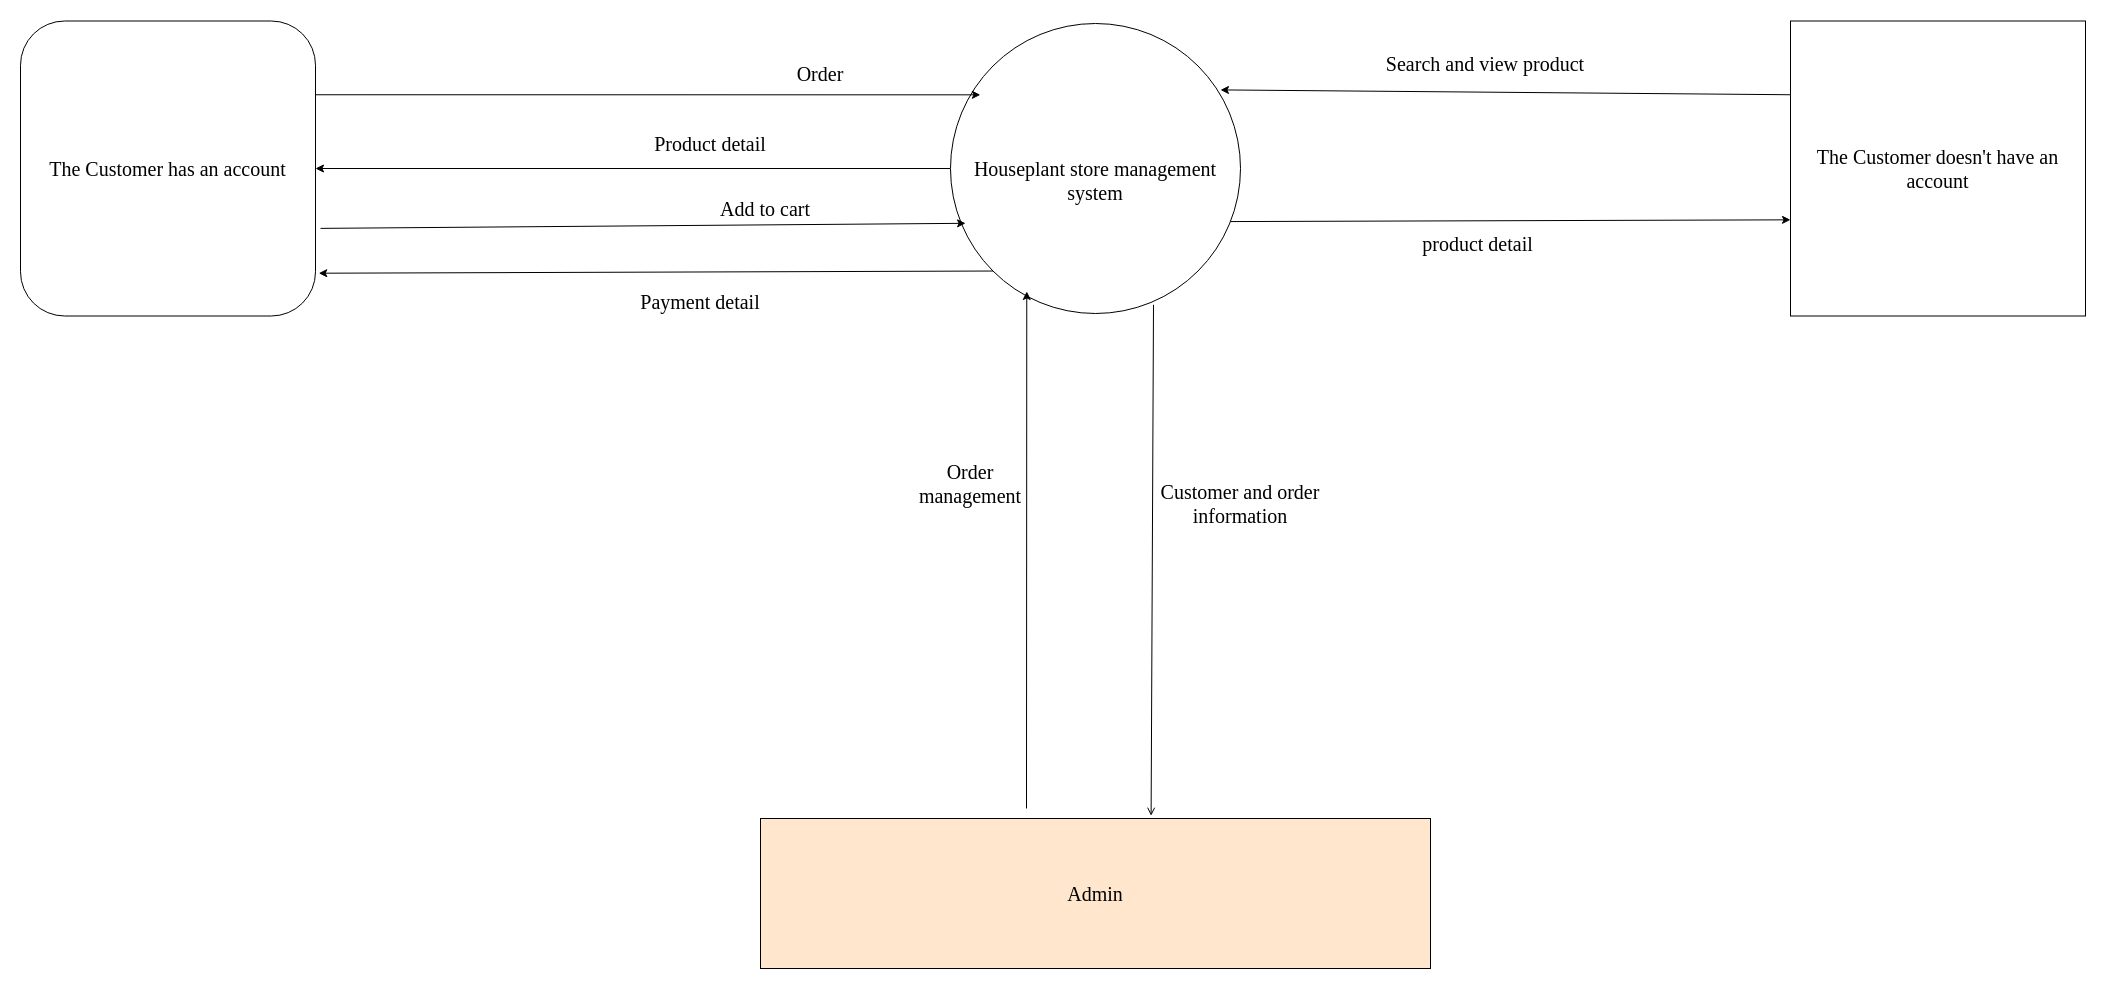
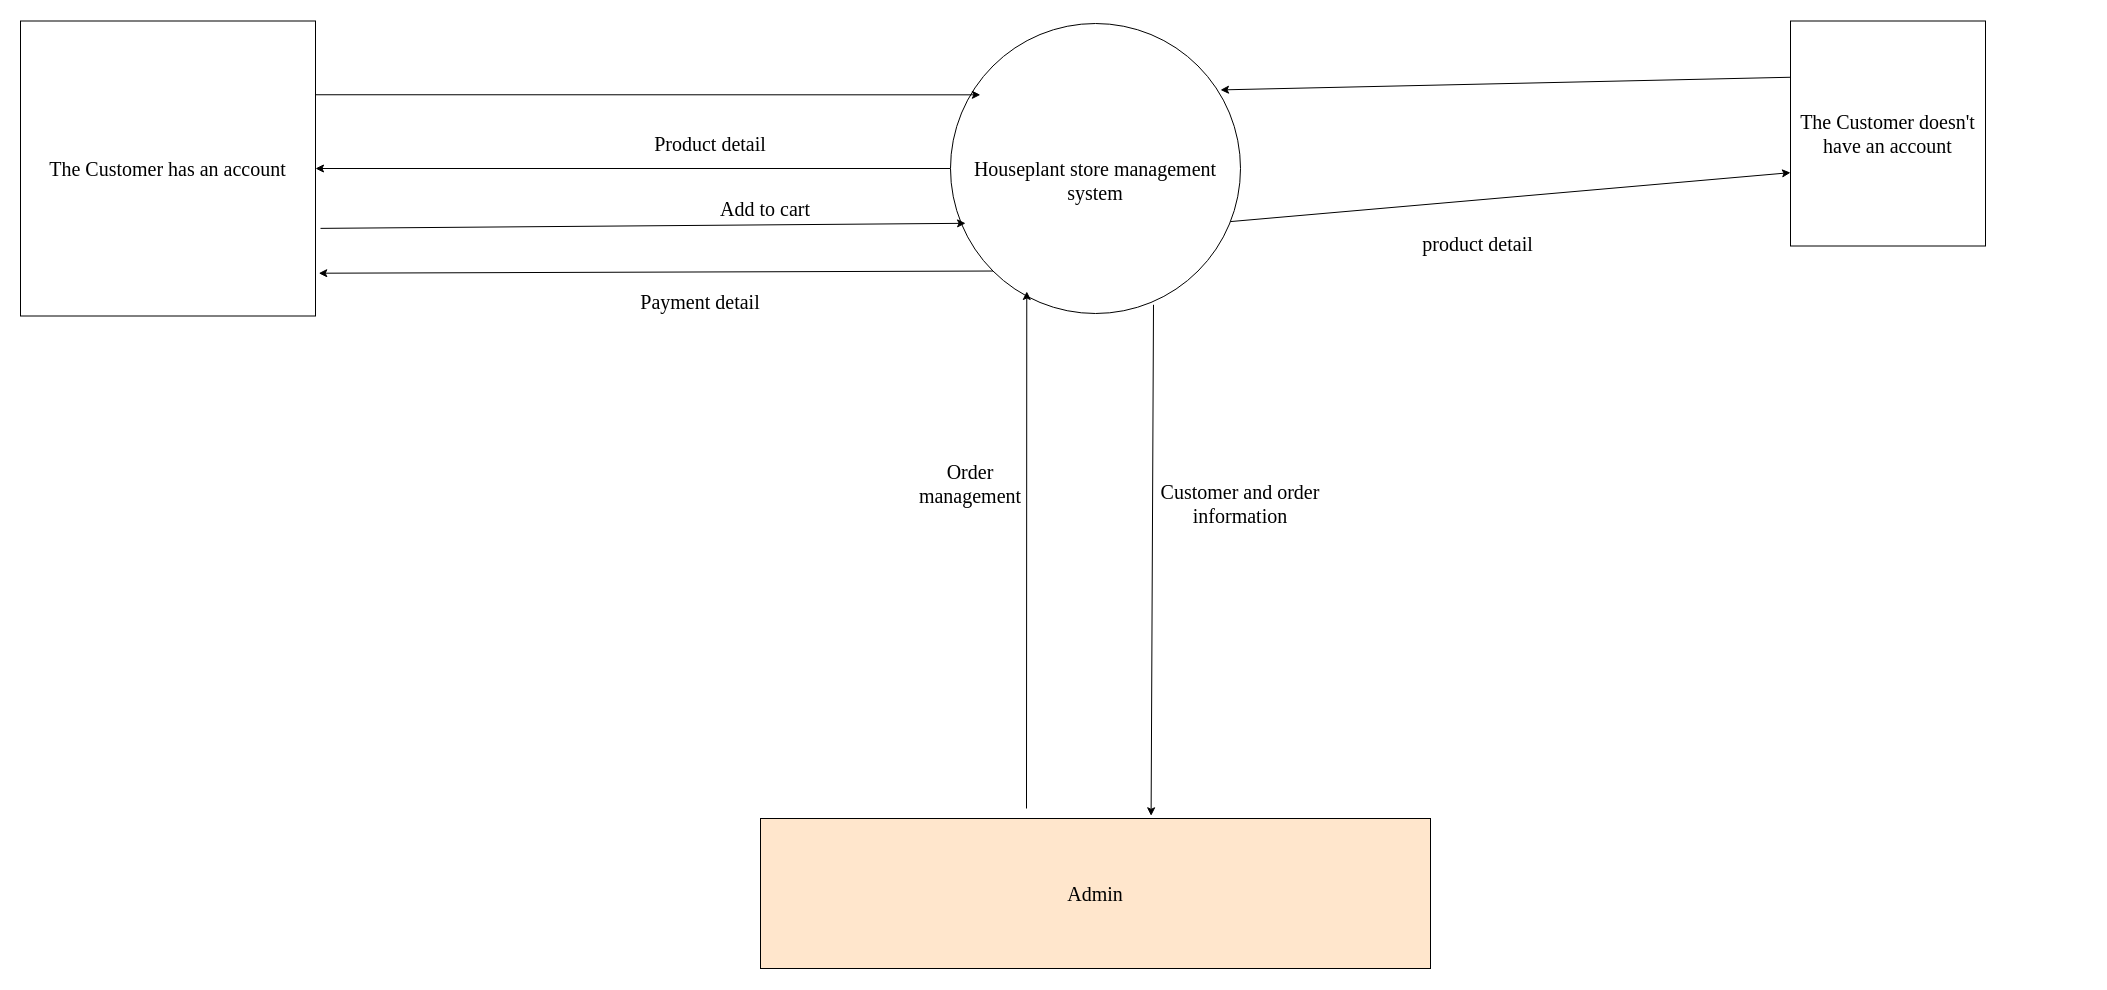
(1486, 64) -> none
(821, 74) -> none
(168, 169) -> (168, 169)
(1938, 169) -> (1888, 134)
(1151, 809) -> (1151, 807)
